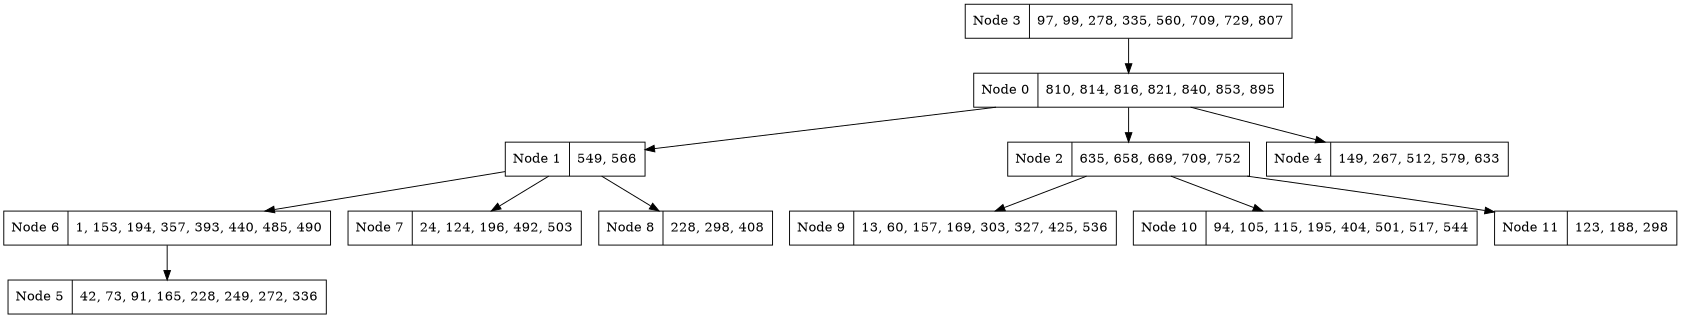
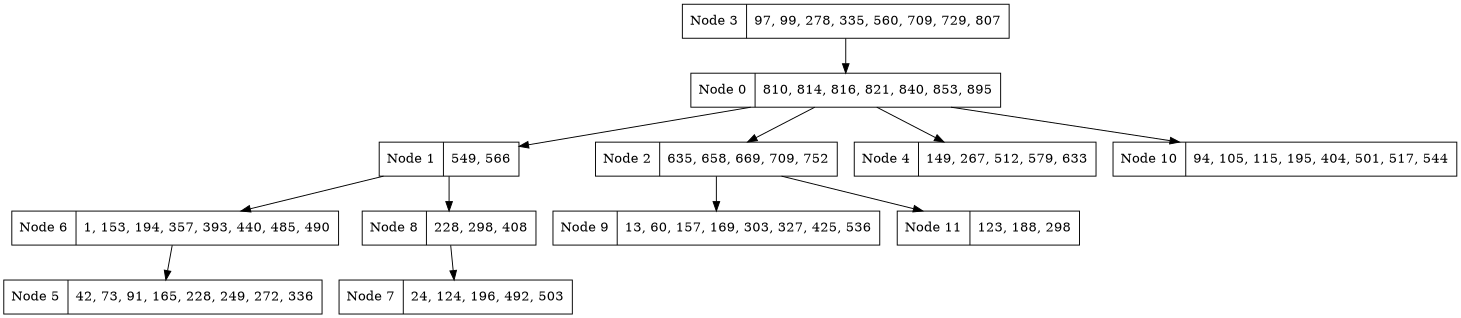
(524, 191) -> (452, 258)
(1212, 192) -> (1060, 124)
